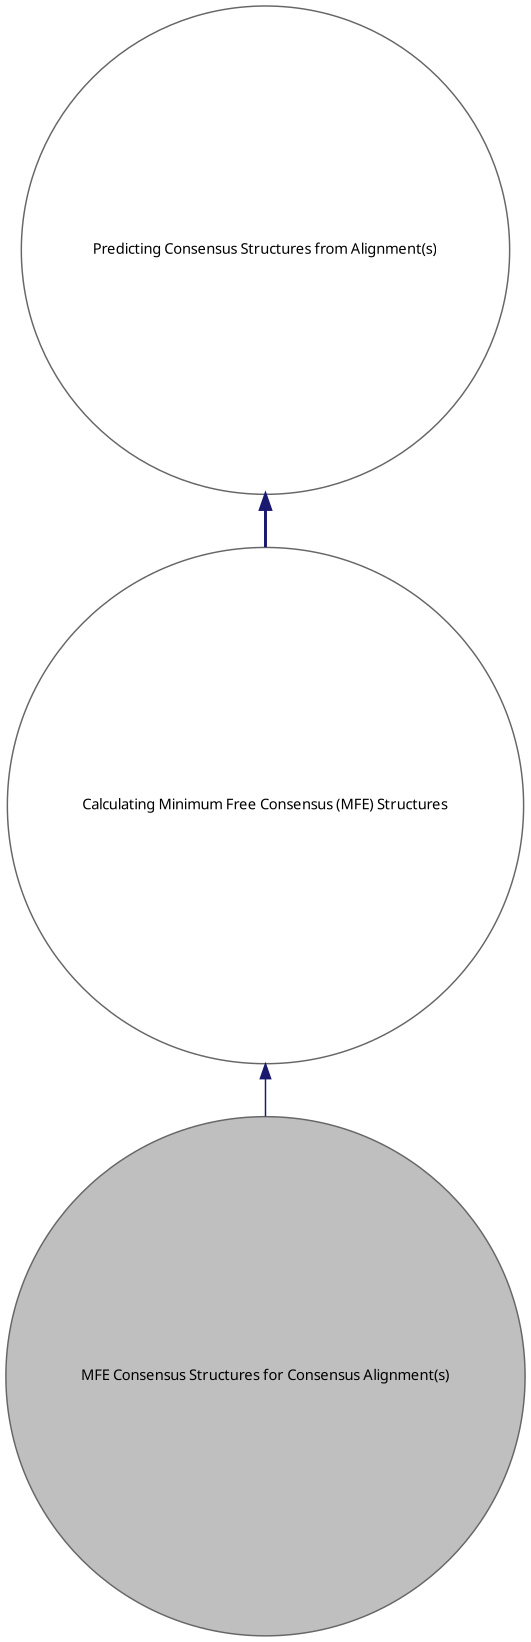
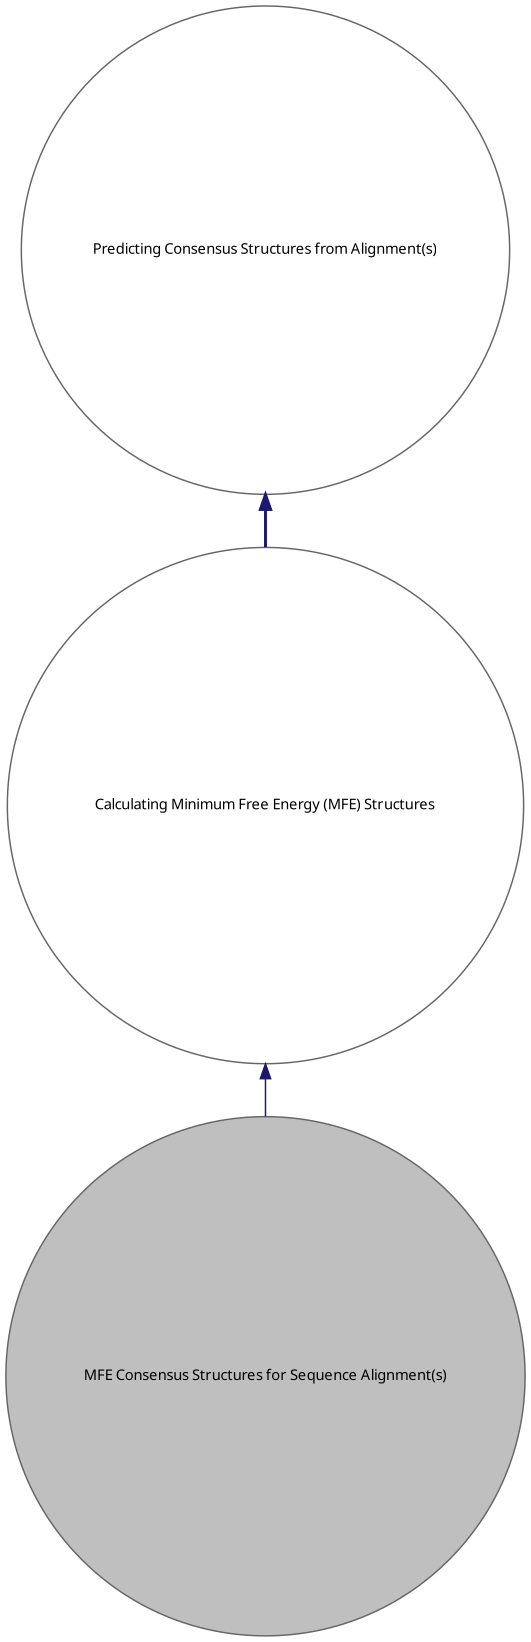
(265, 806) -> (265, 806)
(265, 1376) -> (265, 1376)
